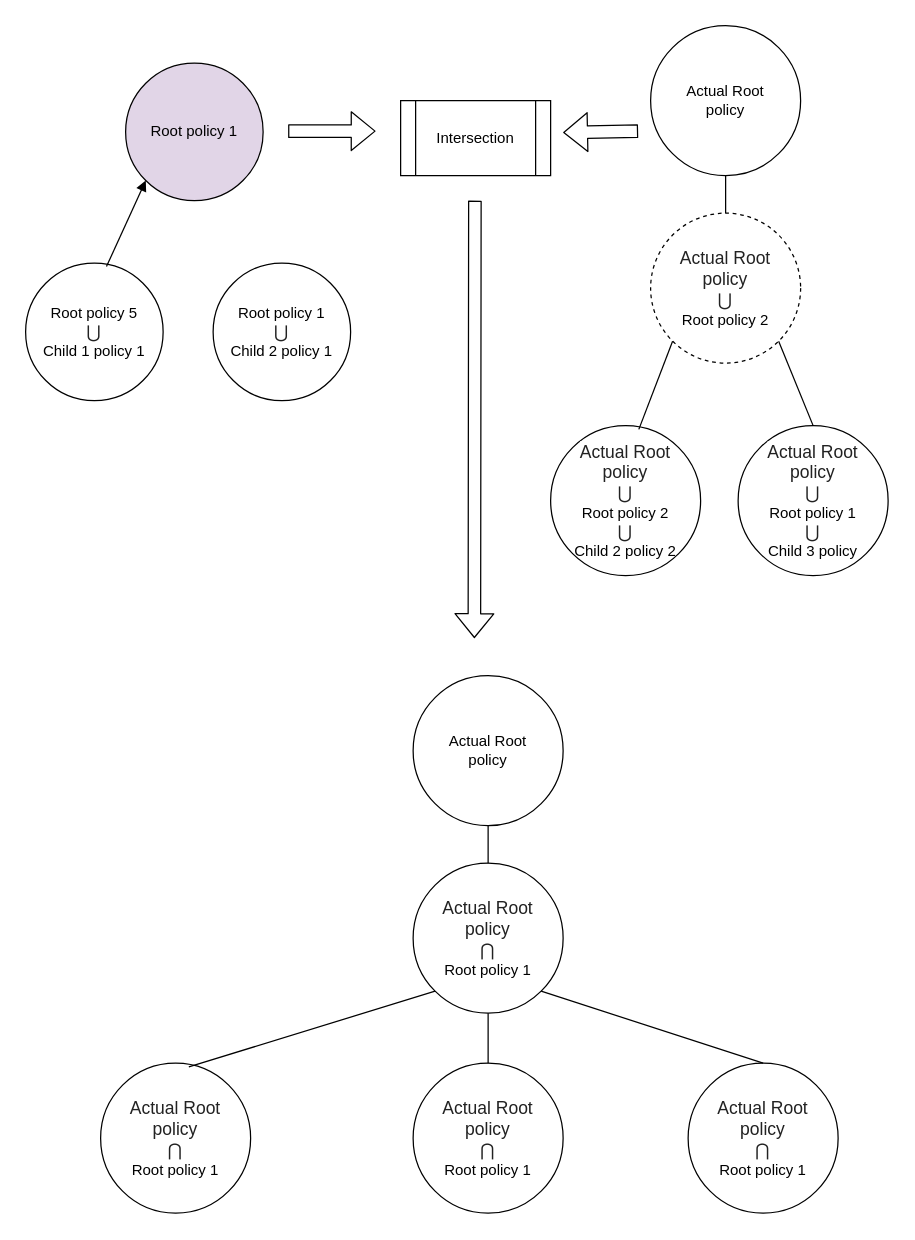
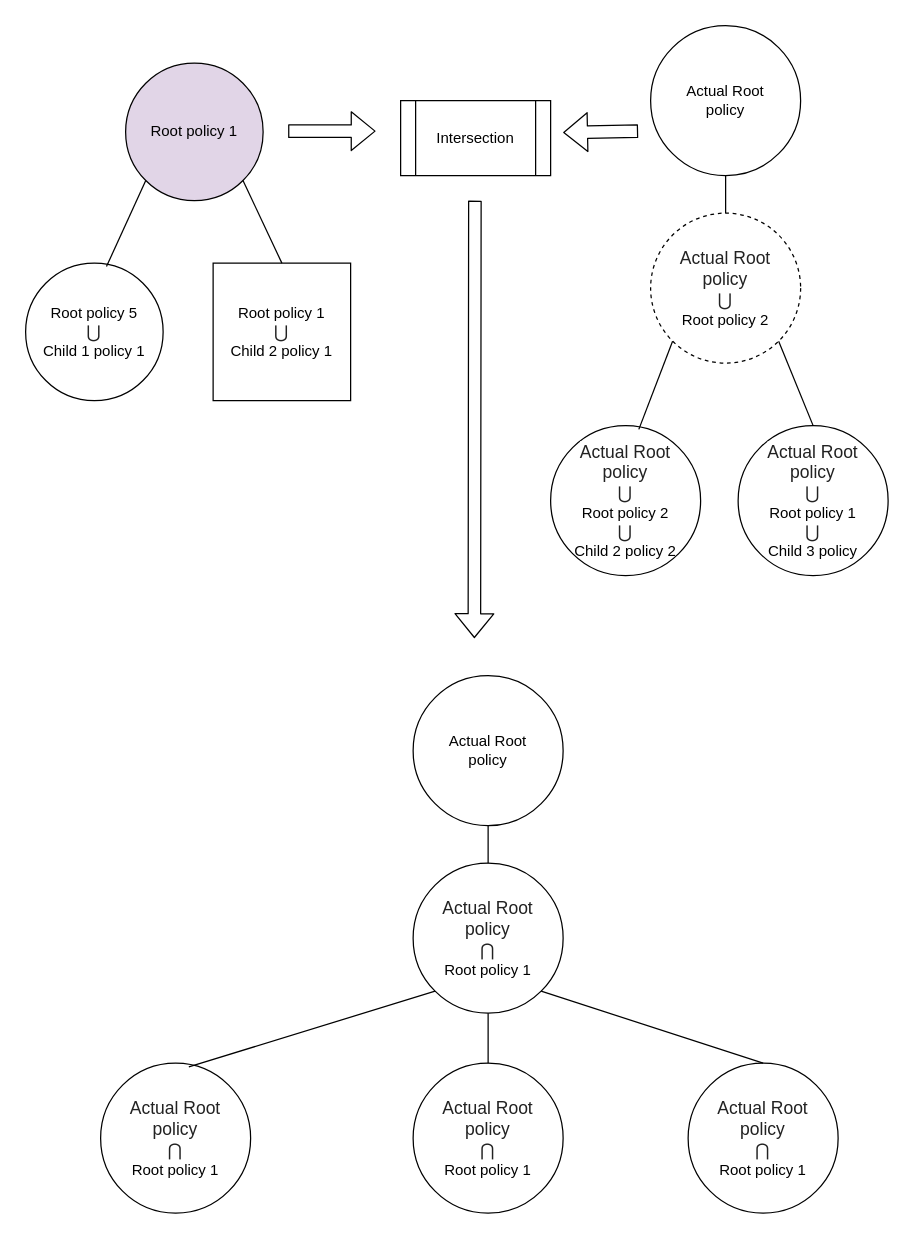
(141, 192) -> (143, 187)
none -> (263, 222)
(282, 332) -> (282, 332)
